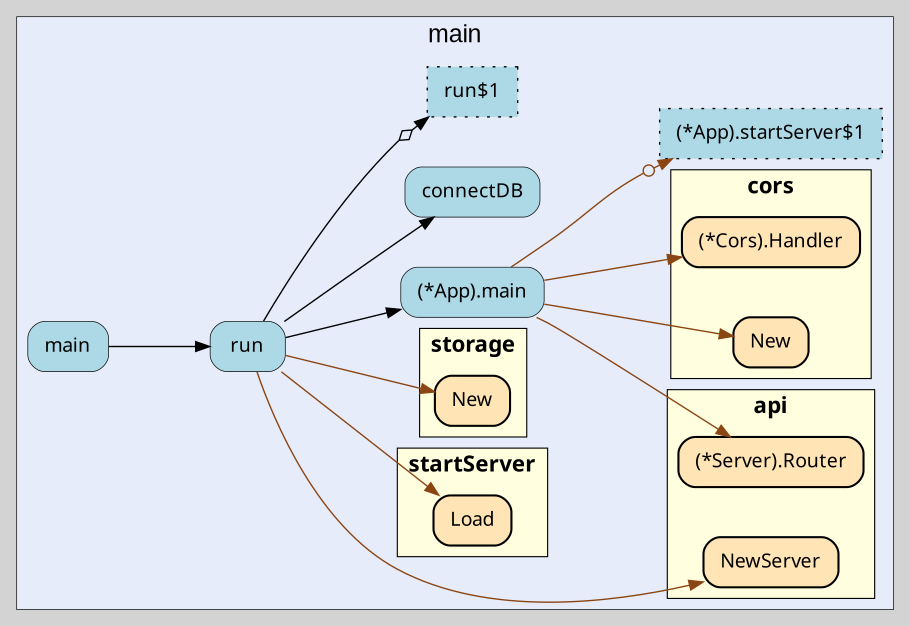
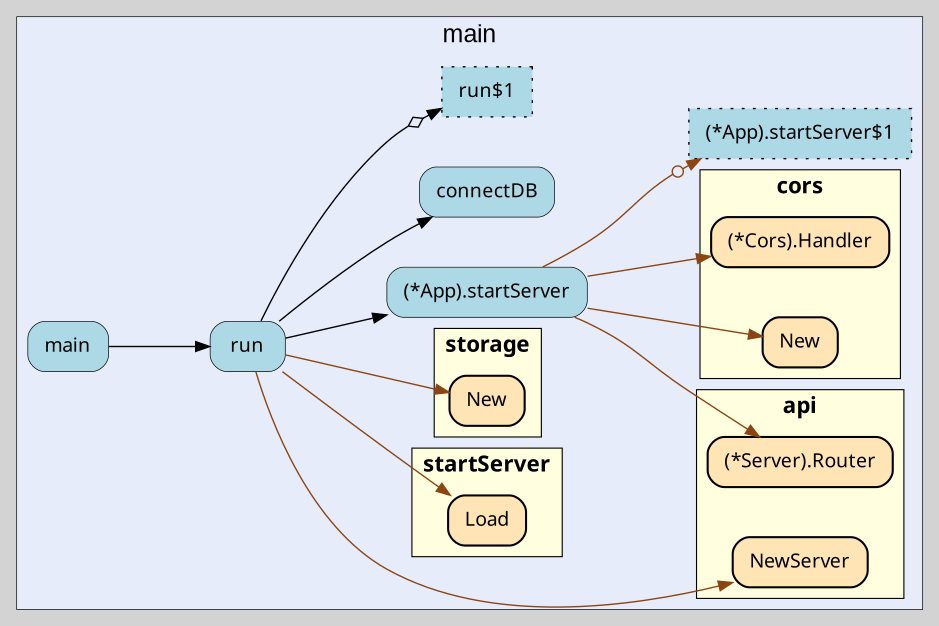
(472, 292) -> (487, 292)
